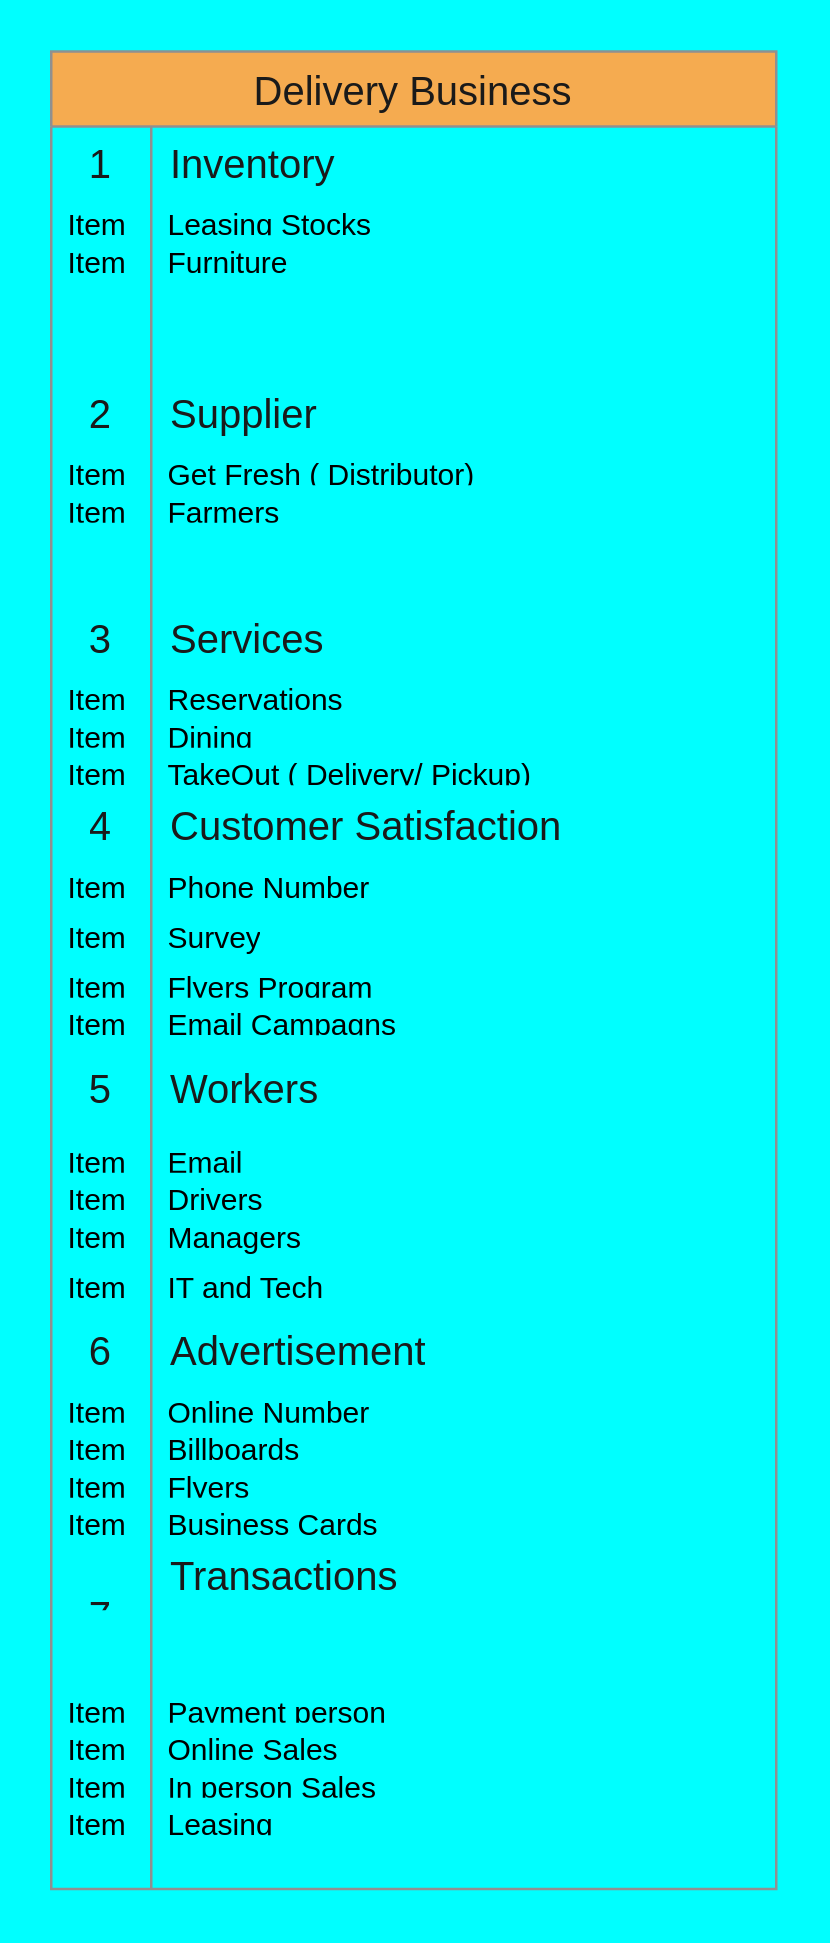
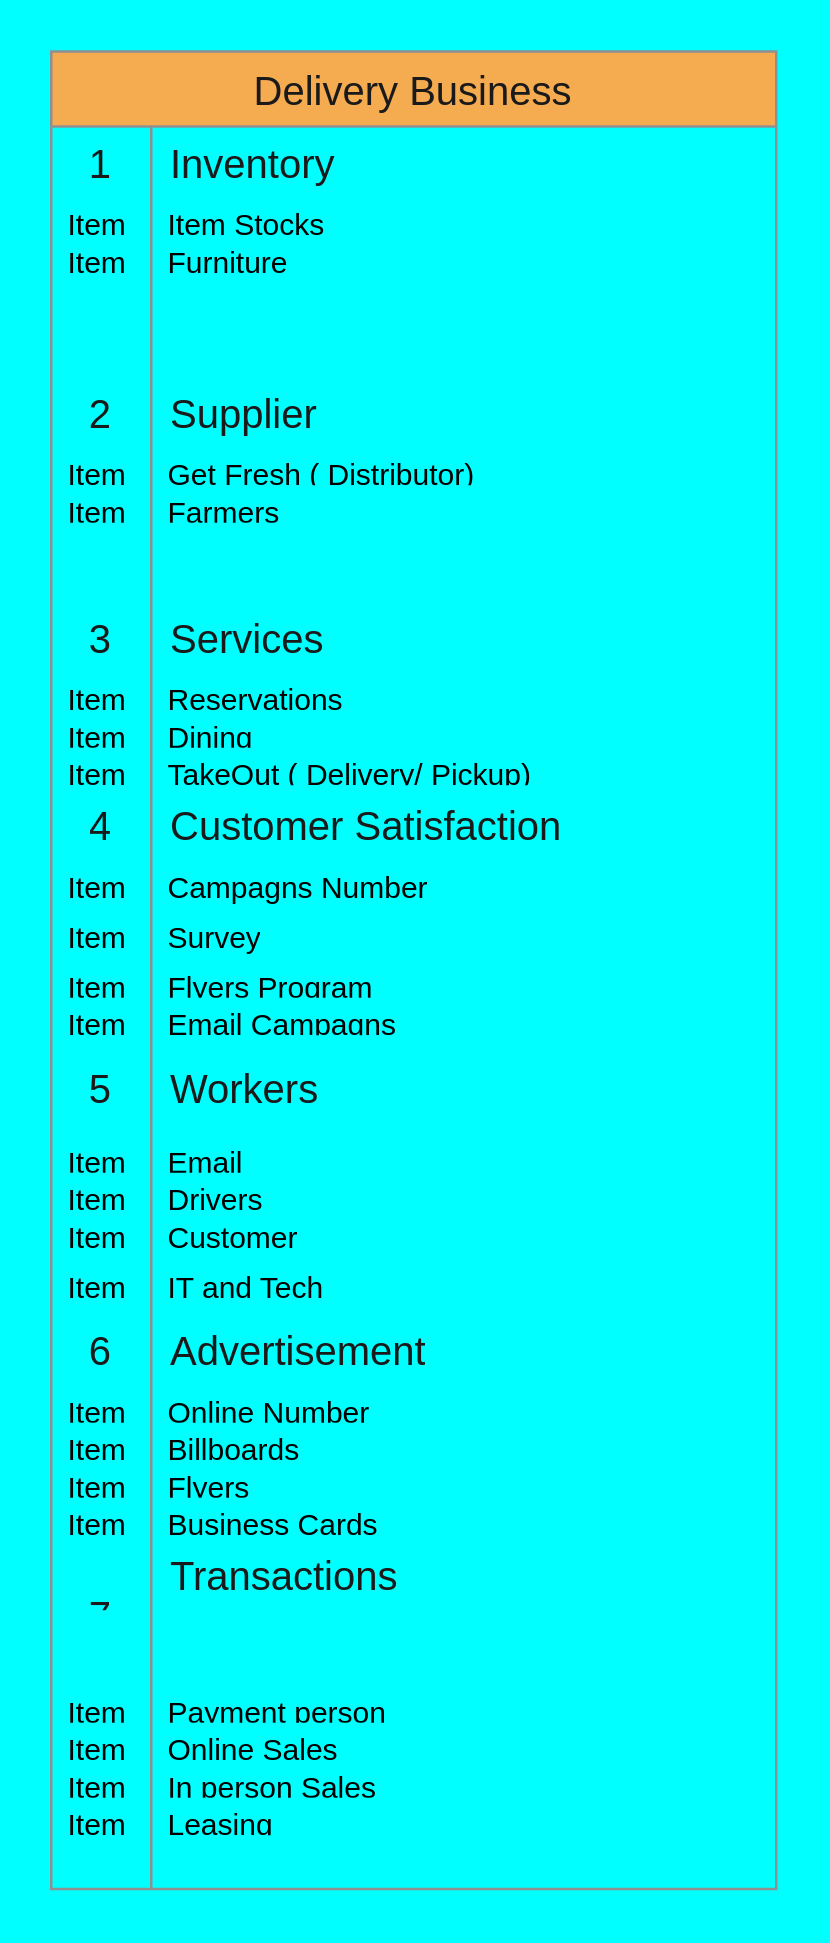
(279, 221) -> (257, 221)
(266, 889) -> (291, 889)
(236, 1239) -> (236, 1239)
